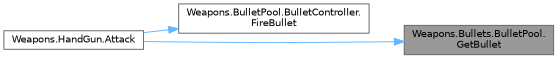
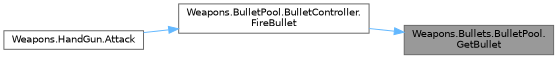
(269, 43) -> (382, 30)
